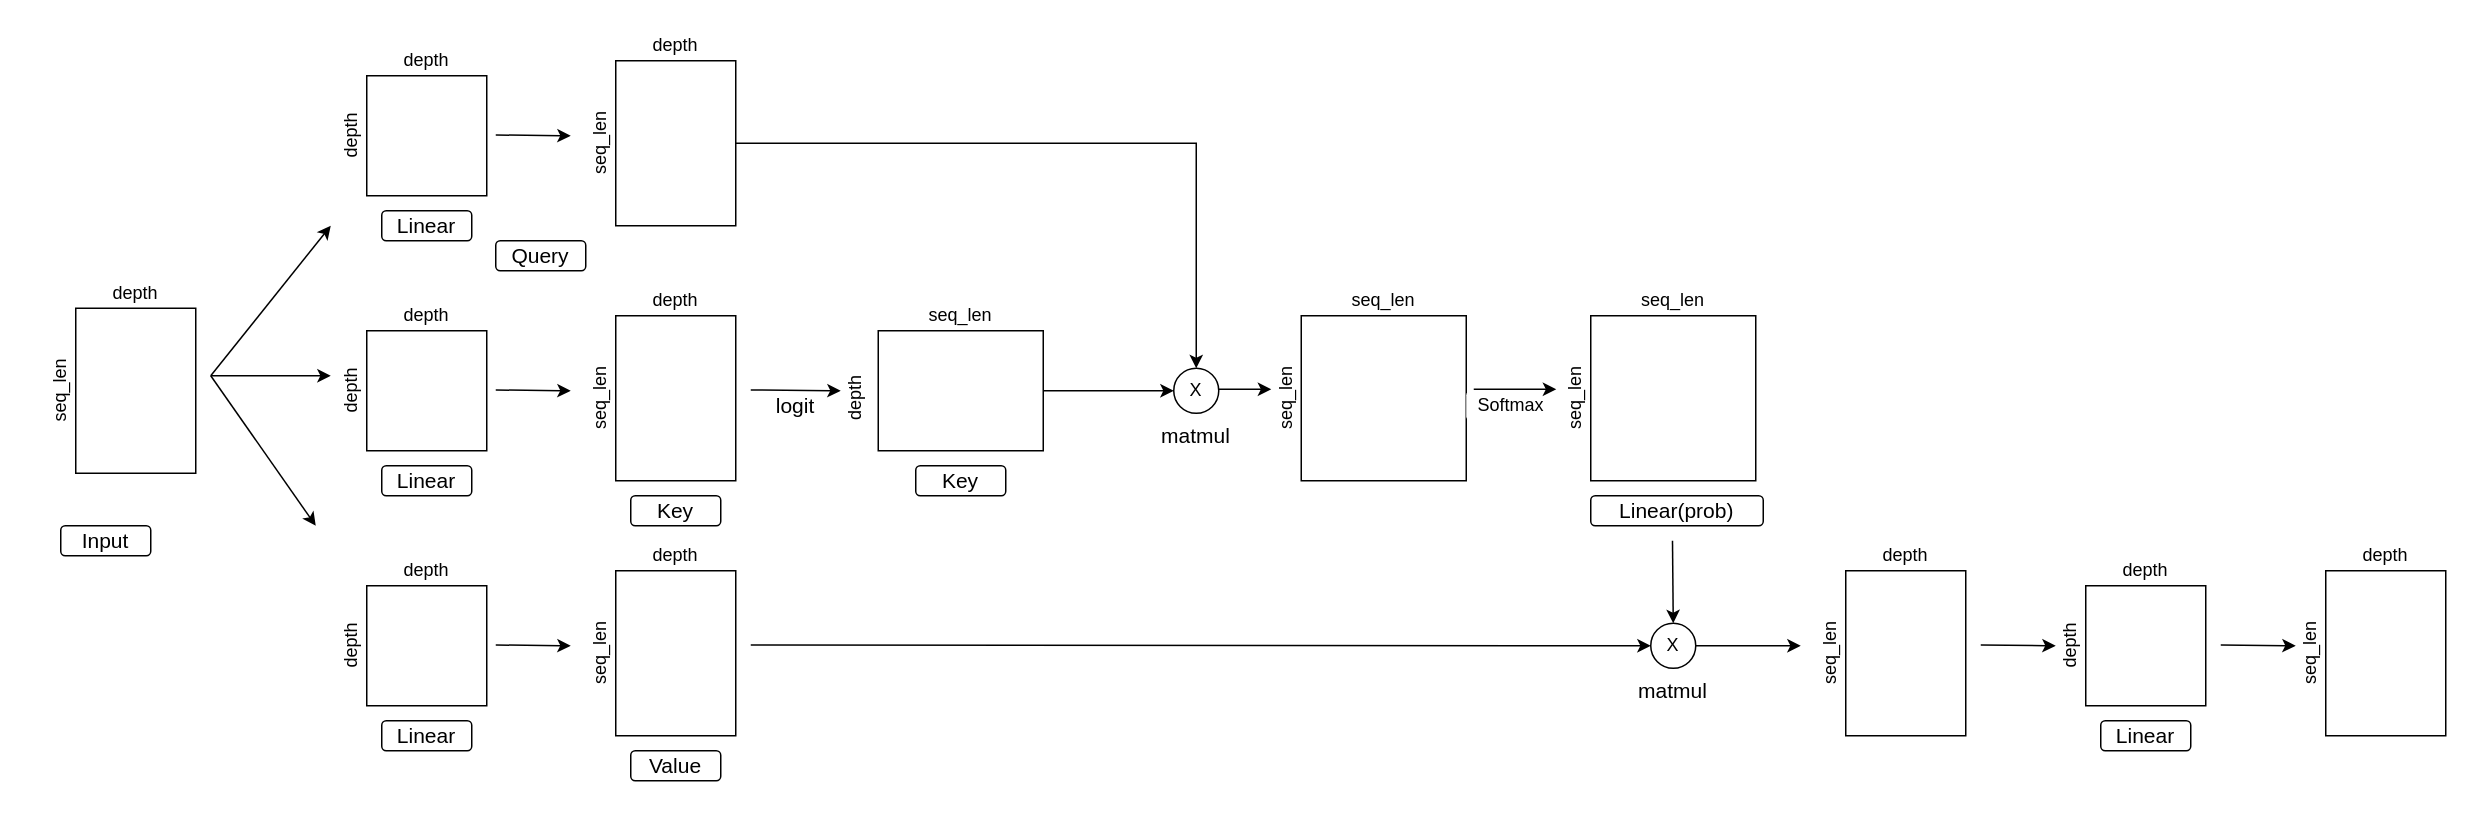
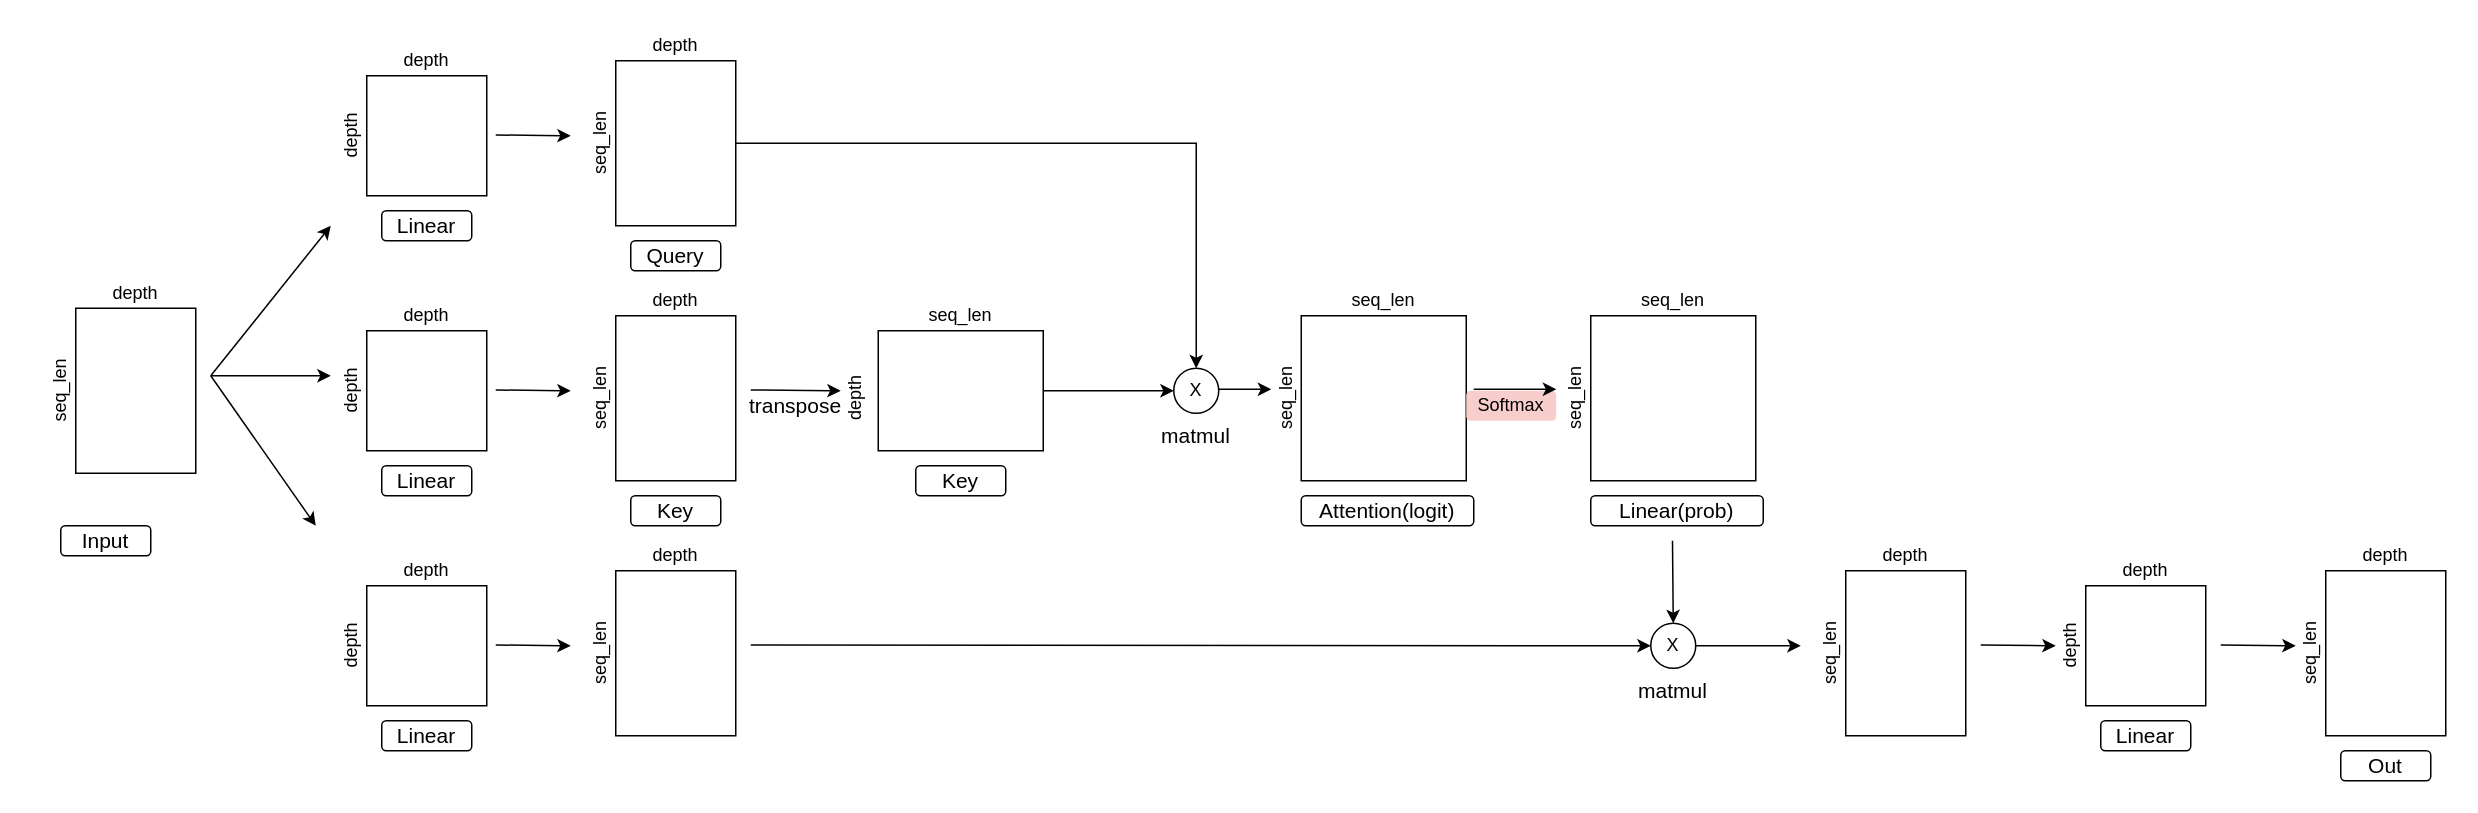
(541, 256) -> (676, 256)
(796, 406) -> (796, 406)
(1511, 406) -> (1511, 406)
none -> (1388, 511)
(676, 766) -> none
none -> (2386, 766)
